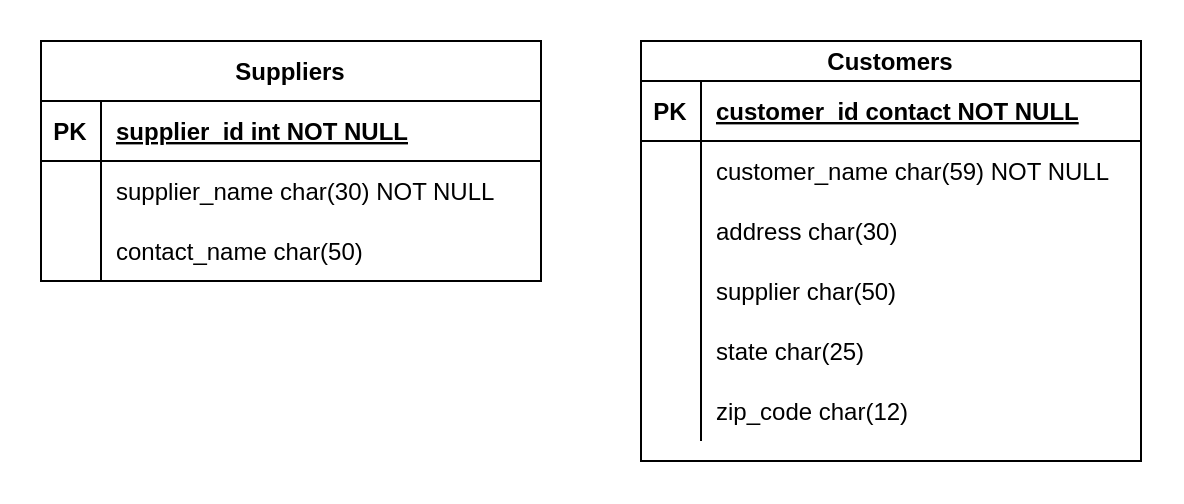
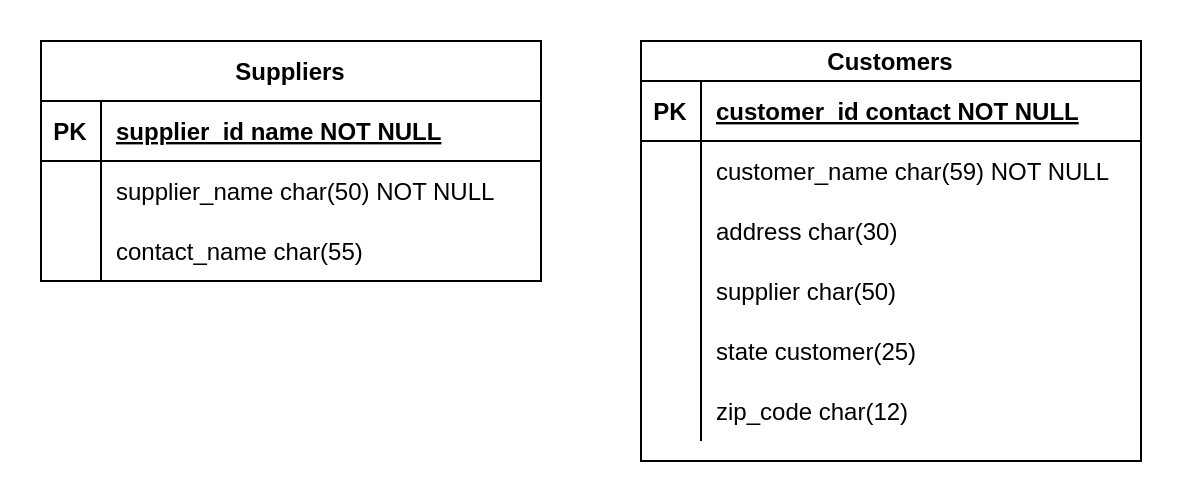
(255, 132) -> (265, 132)
(309, 192) -> (309, 192)
(254, 252) -> (254, 252)
(807, 352) -> (834, 352)
